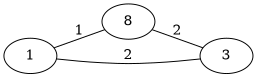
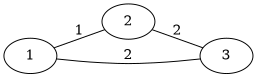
(128, 22) -> (128, 22)
